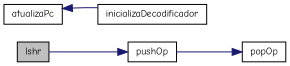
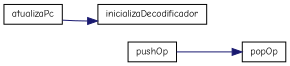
(85, 8) -> (75, 21)
(33, 52) -> none
